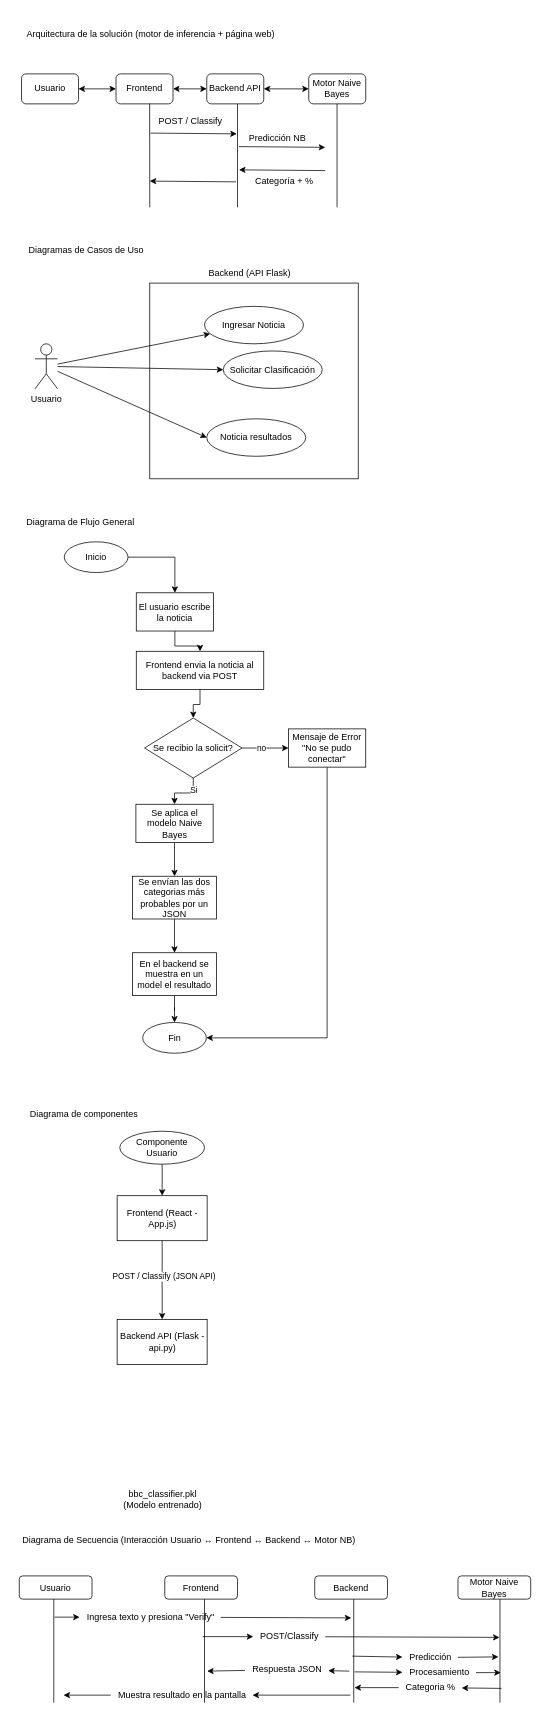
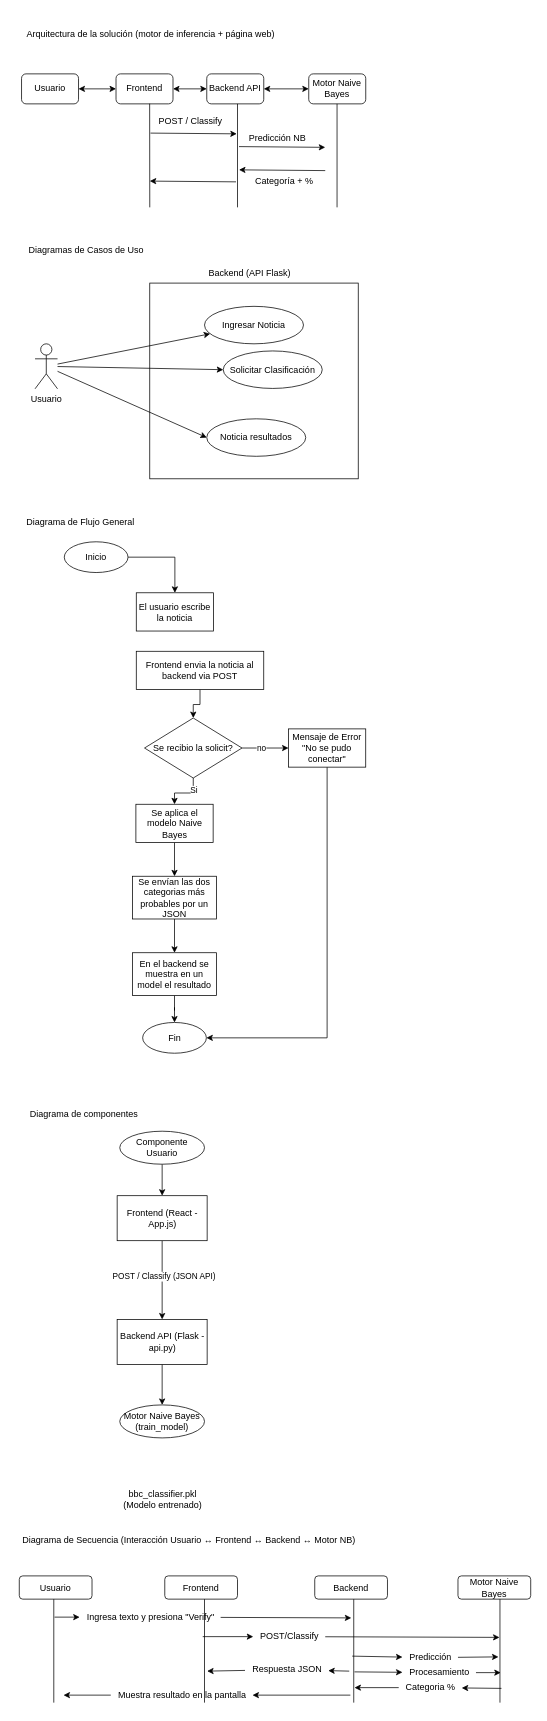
(198, 646) -> none
none -> (162, 1398)
none -> (162, 1422)
